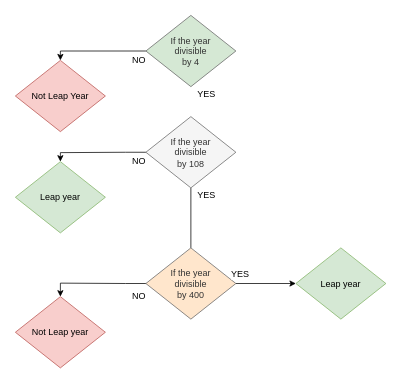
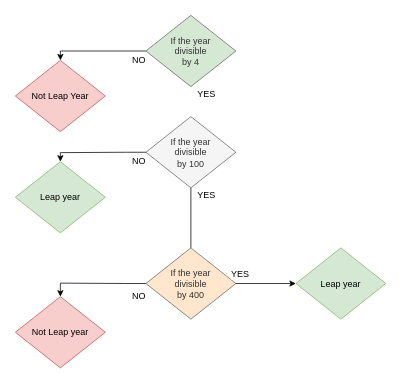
(191, 153) -> (191, 153)
